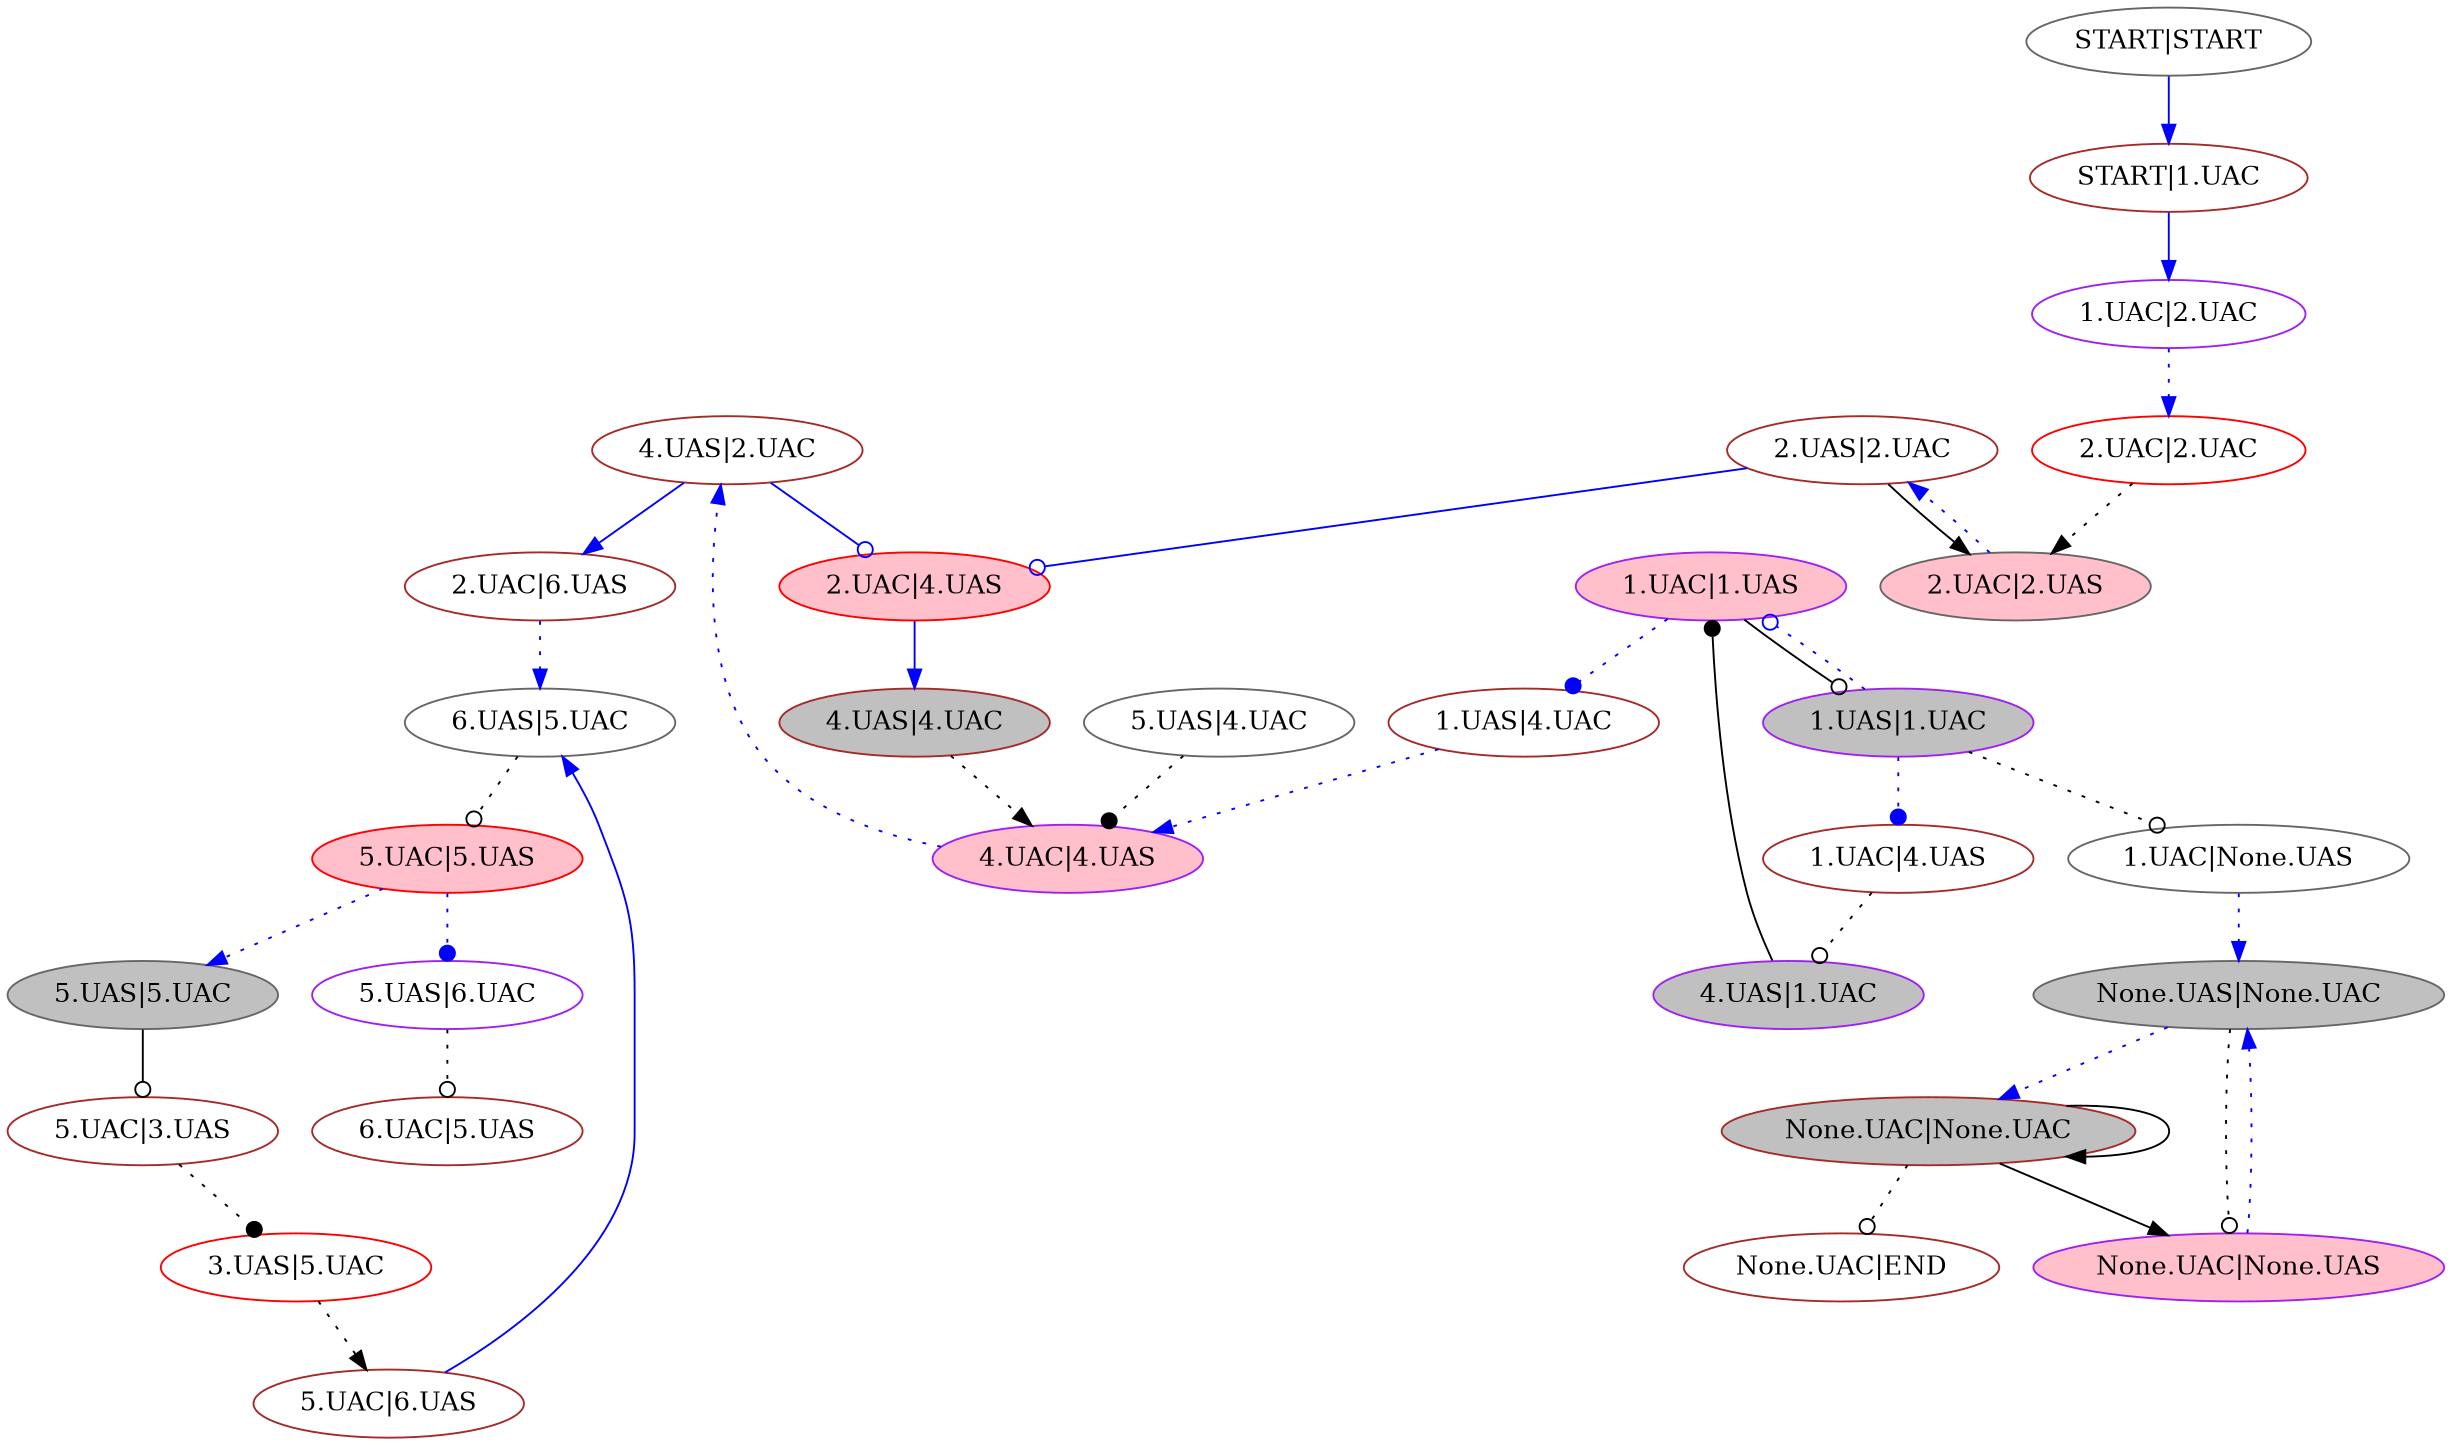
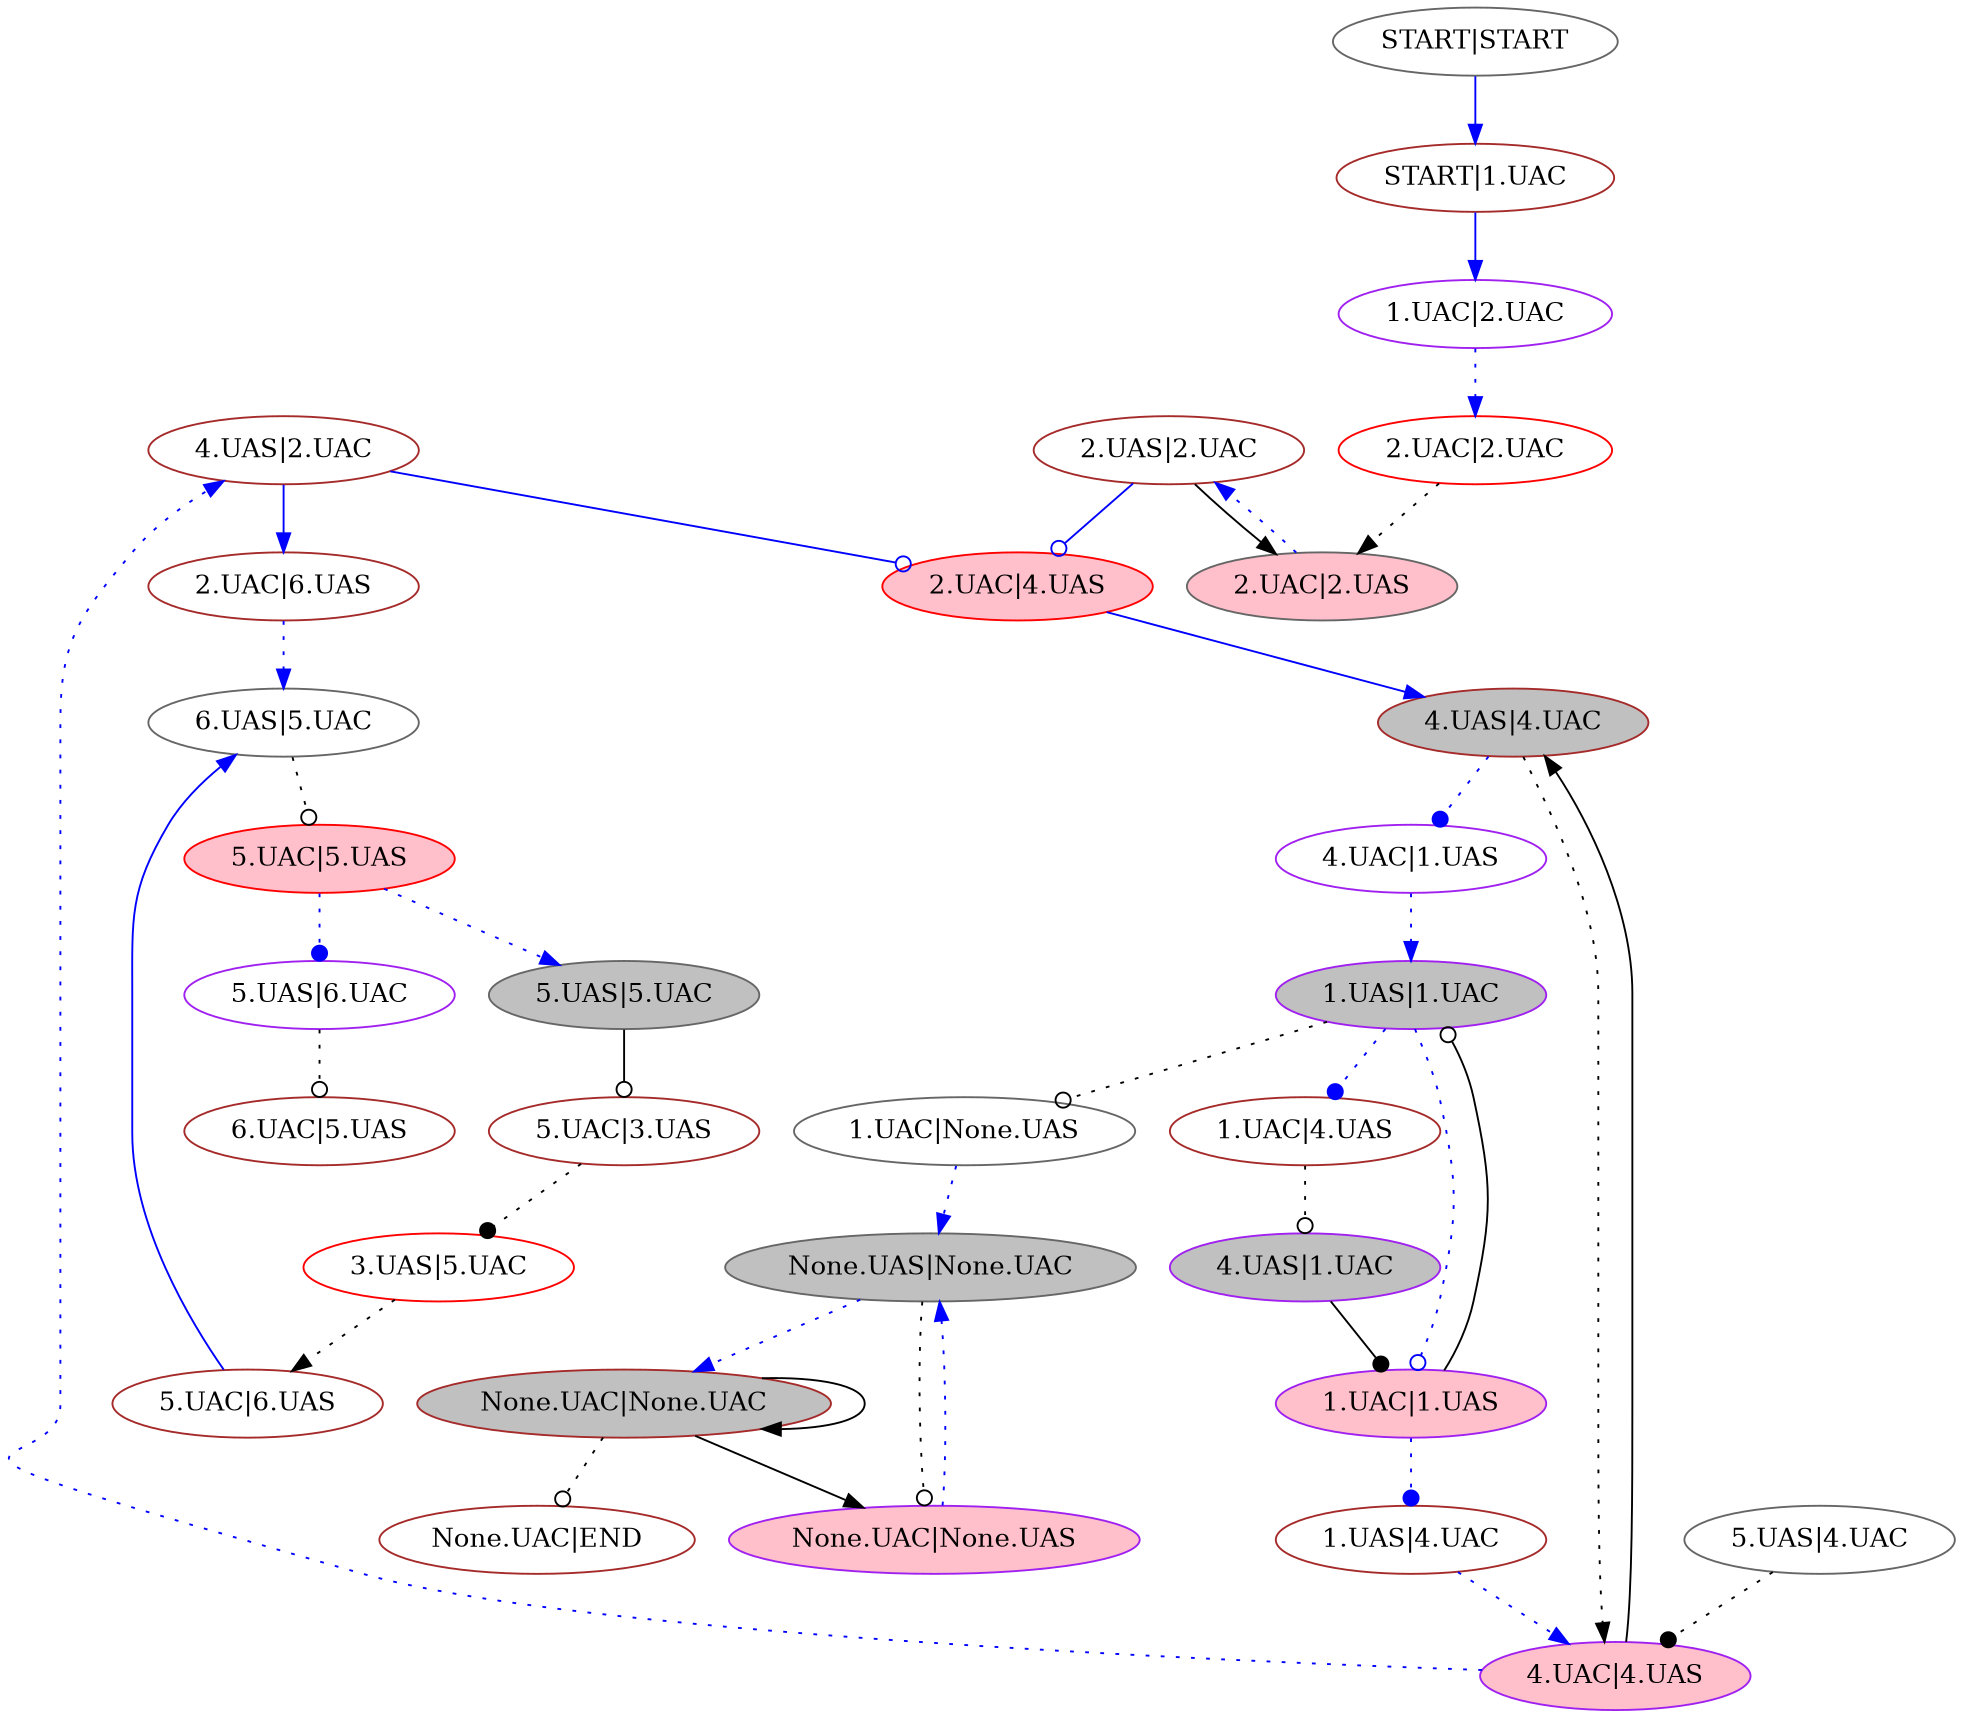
none -> (1411, 859)
none -> (1632, 1199)
